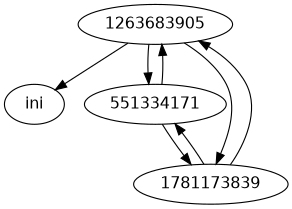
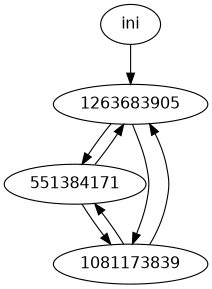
(96, 63) -> (131, 59)
(155, 104) -> (75, 184)
(211, 184) -> (131, 264)
